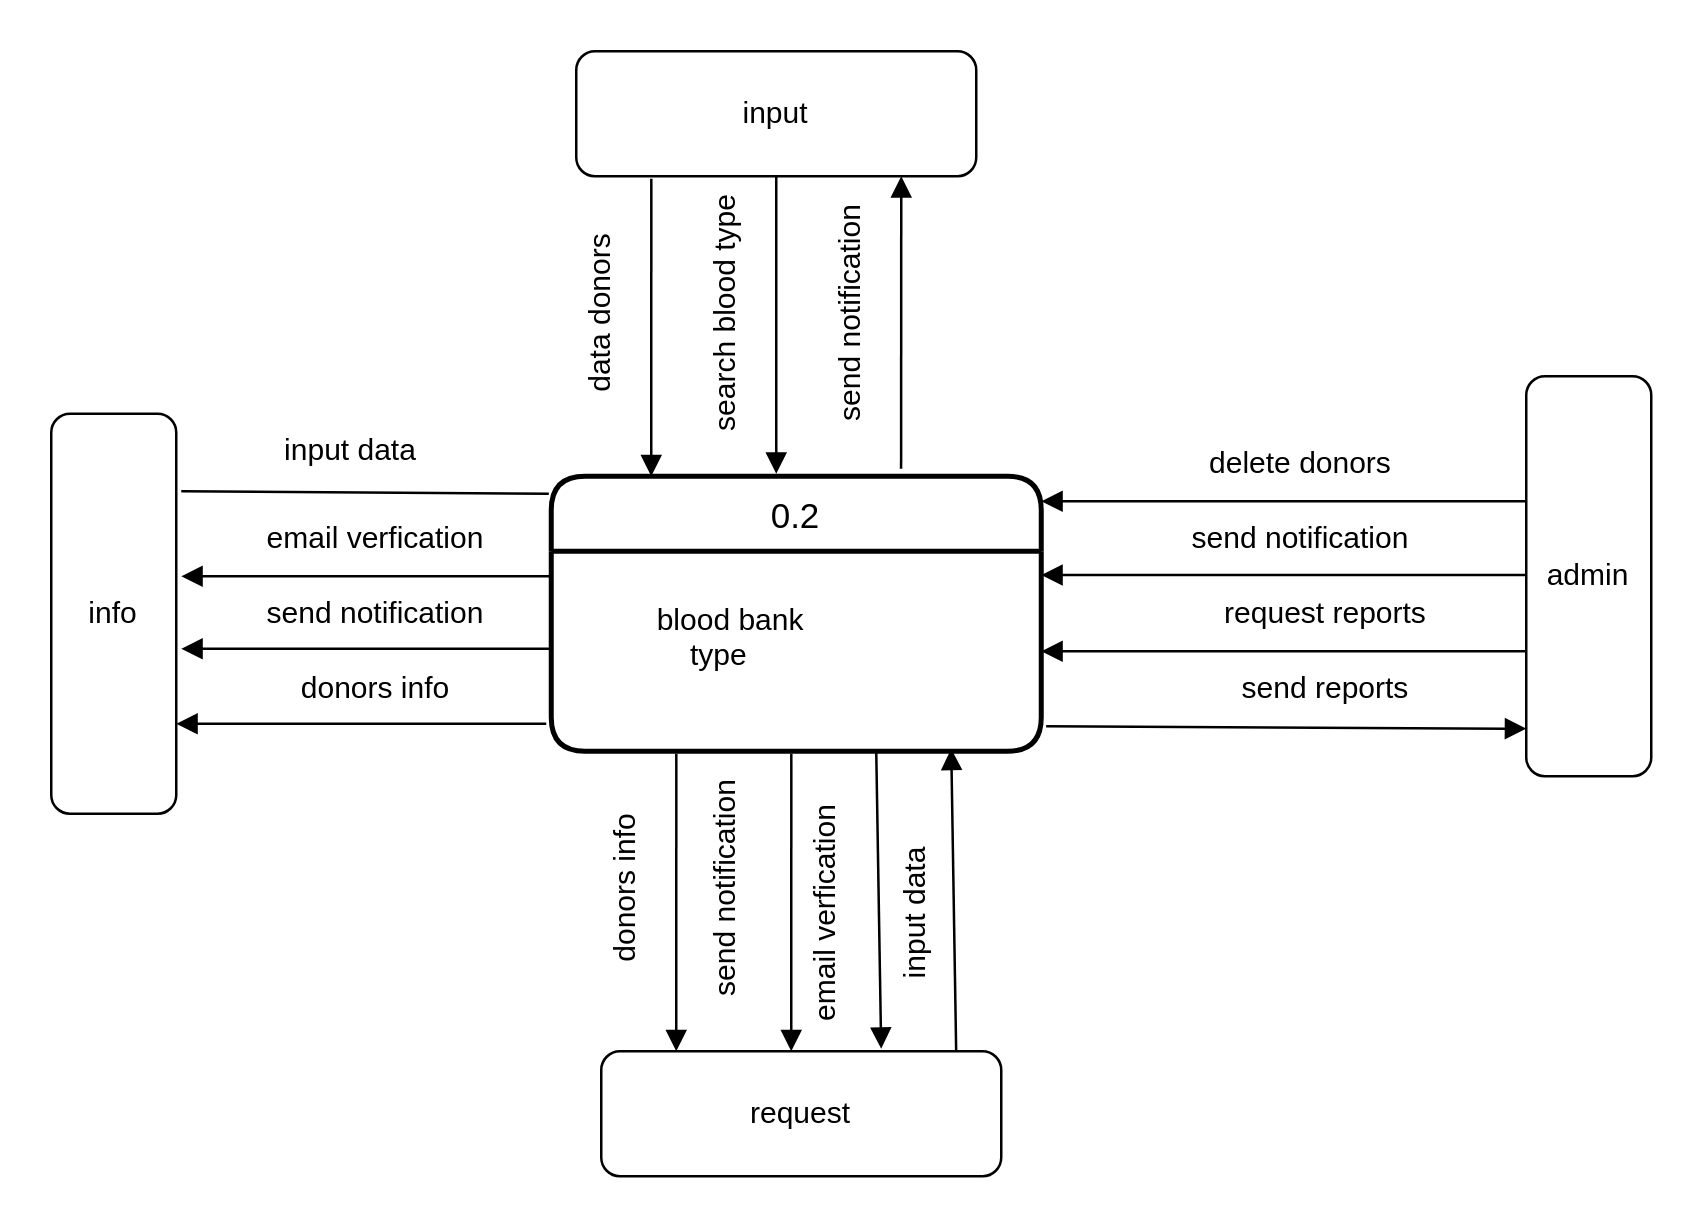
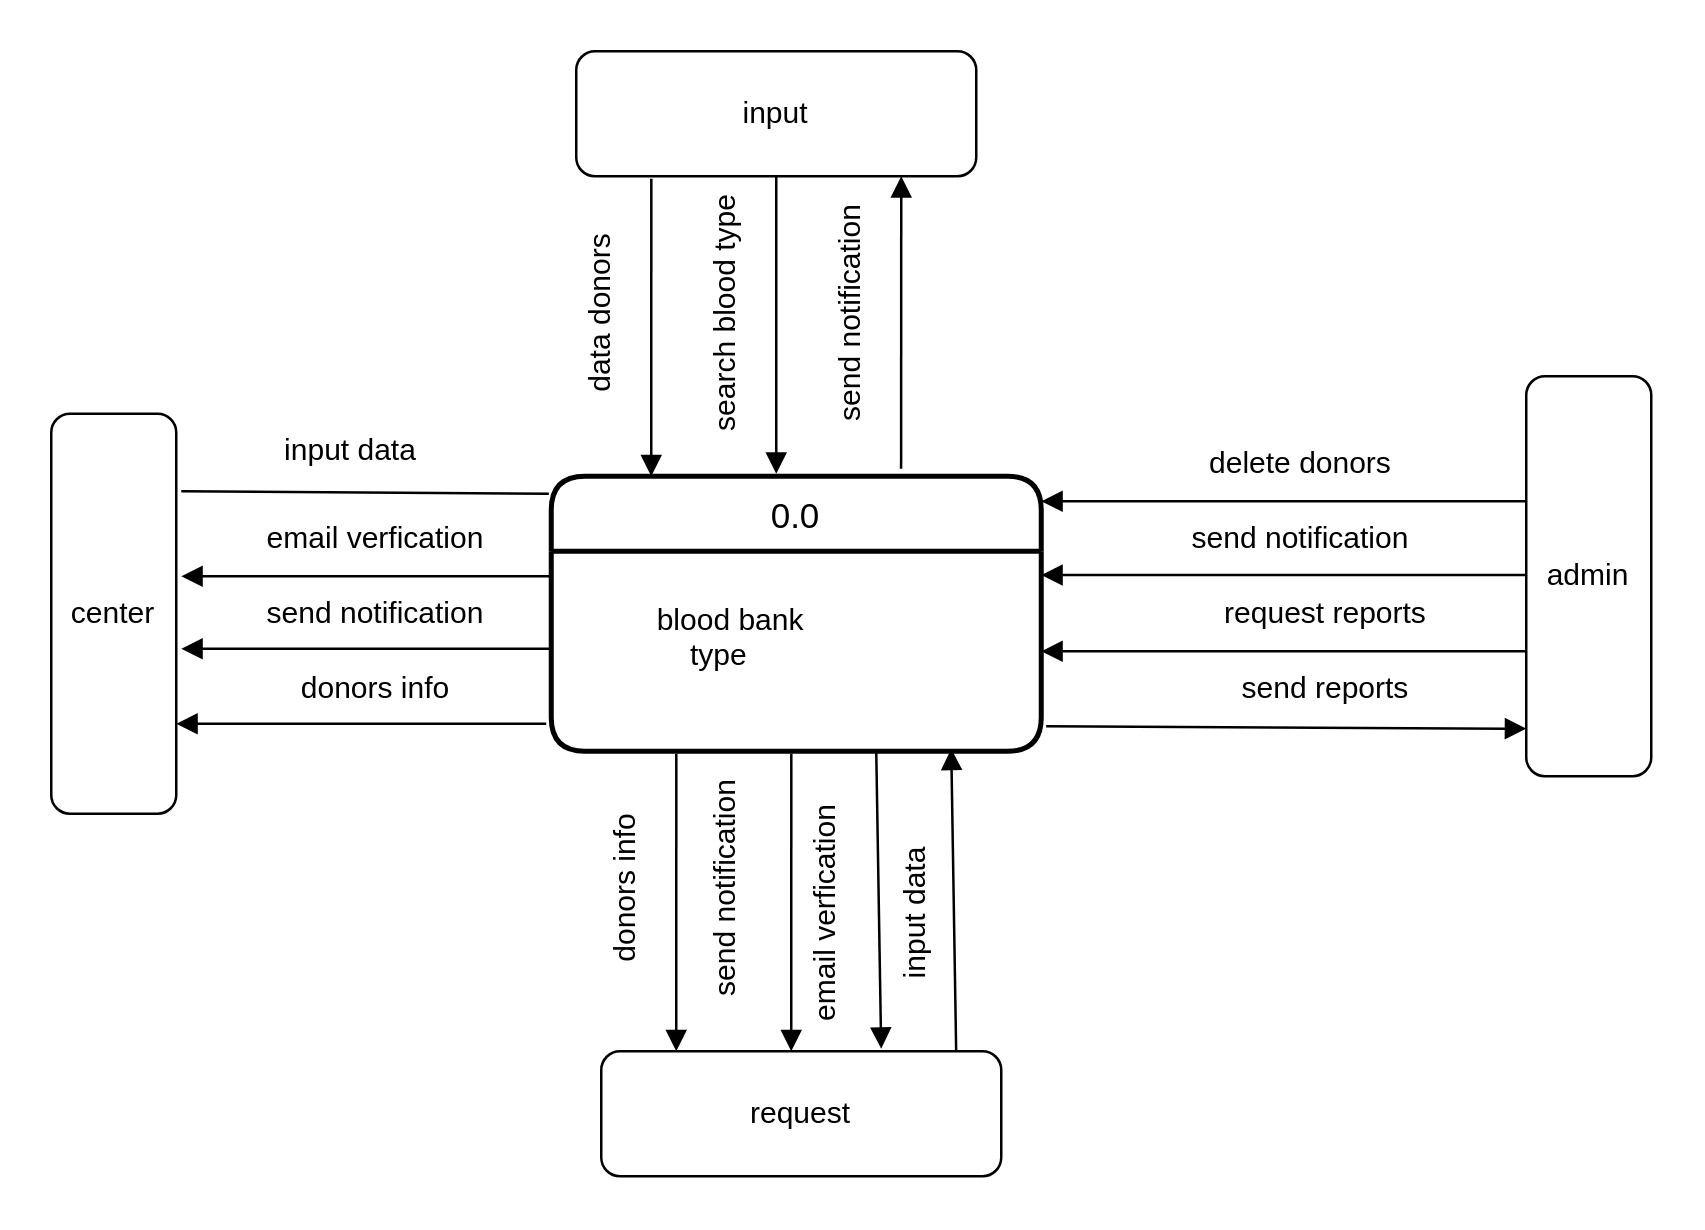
(795, 516) -> (795, 516)
(114, 614) -> (114, 614)
